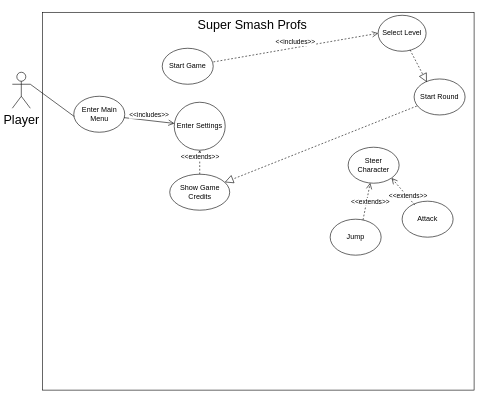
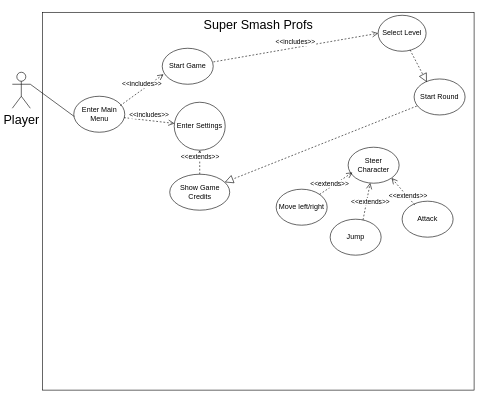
(252, 24) -> (258, 24)
none -> (141, 90)
(147, 120) -> (147, 120)
none -> (336, 184)
none -> (302, 207)
